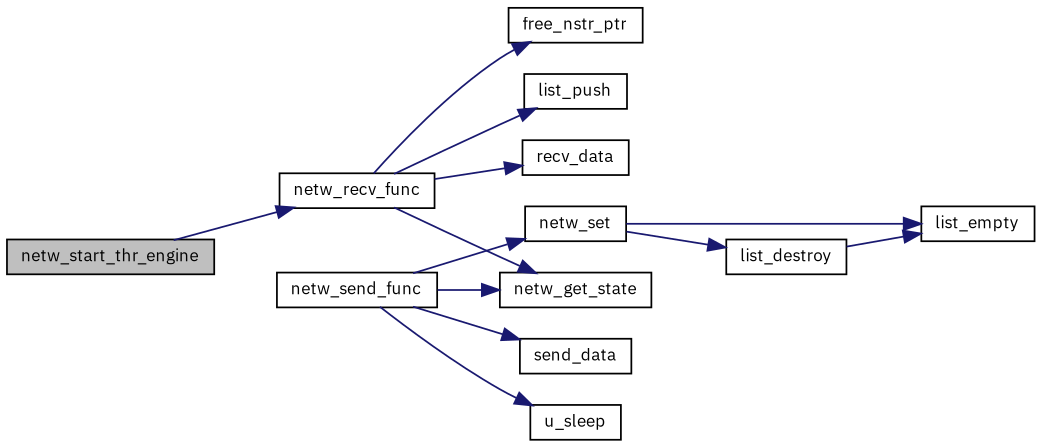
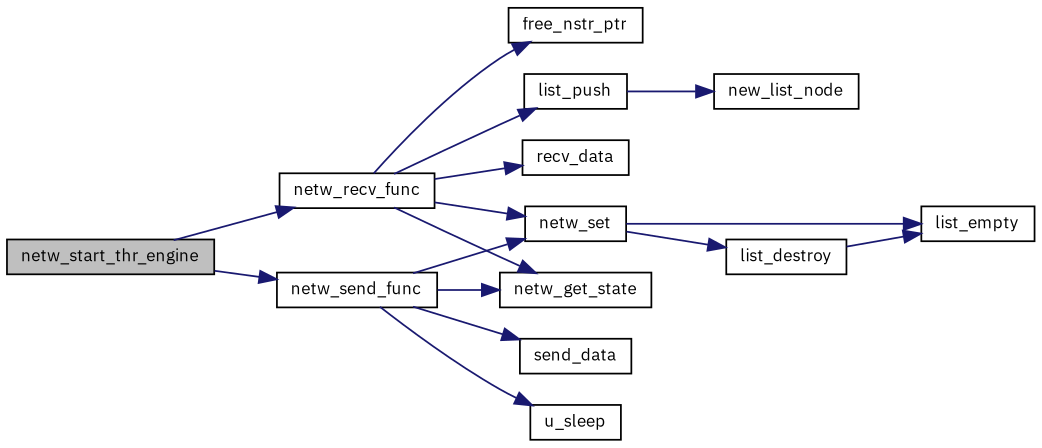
none -> (786, 91)
none -> (471, 208)
none -> (237, 274)
